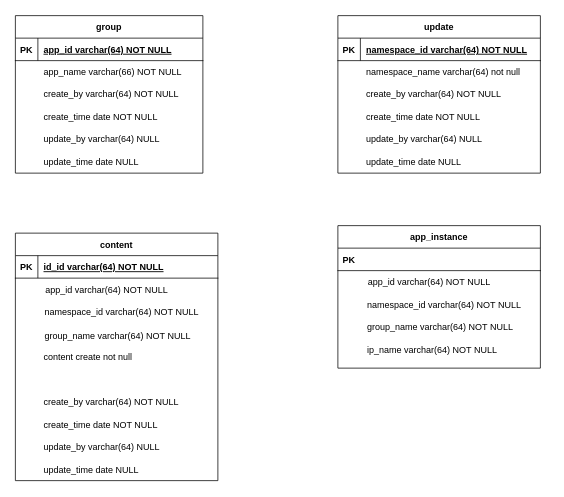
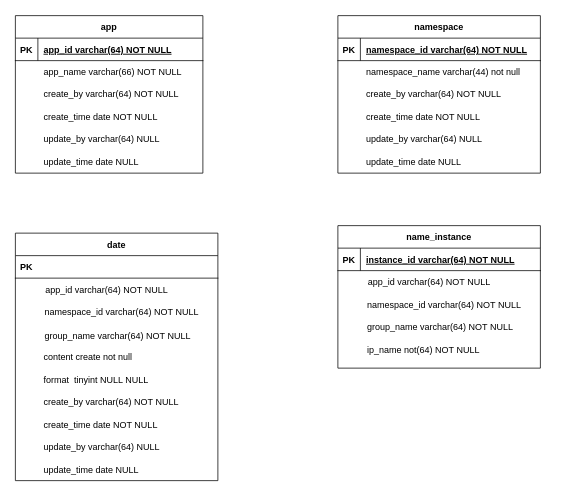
(109, 27) -> (109, 27)
(439, 27) -> (439, 27)
(448, 72) -> (448, 72)
(439, 237) -> (439, 237)
(116, 245) -> (116, 245)
none -> (450, 259)
(128, 267) -> none
(433, 350) -> (423, 350)
none -> (120, 379)
